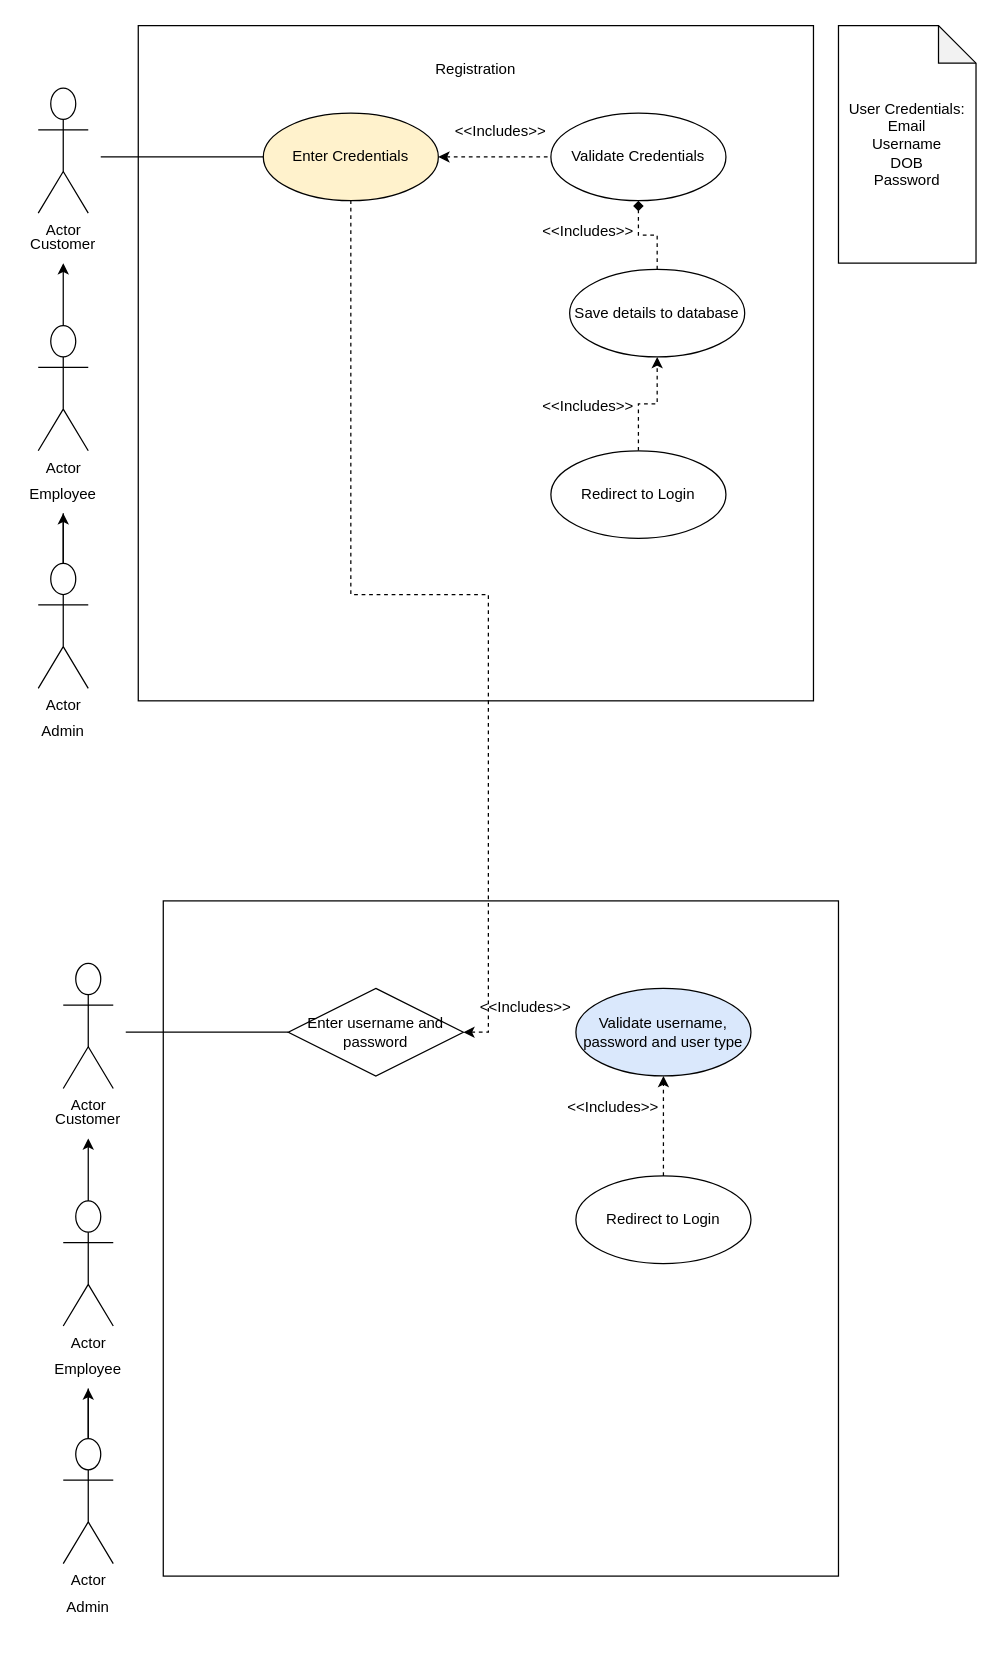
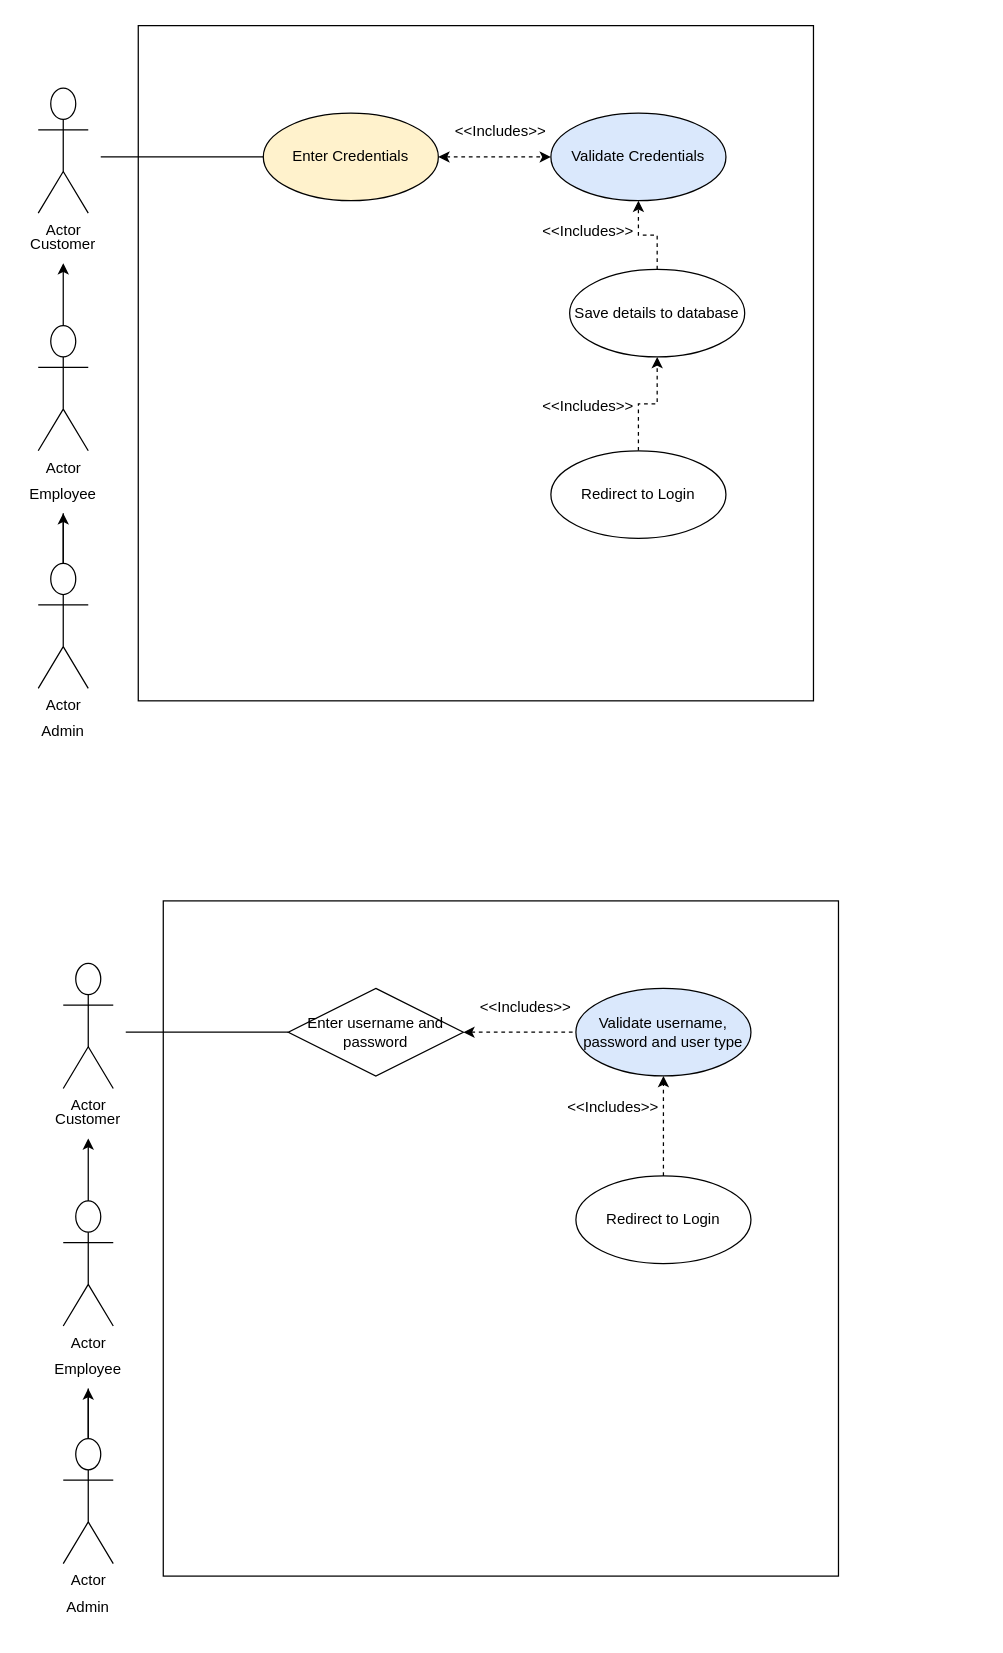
(476, 69) -> none
(907, 144) -> none
(545, 157) -> (541, 157)
(638, 157) -> (638, 157)
(638, 211) -> (638, 211)
(442, 594) -> (529, 1032)
